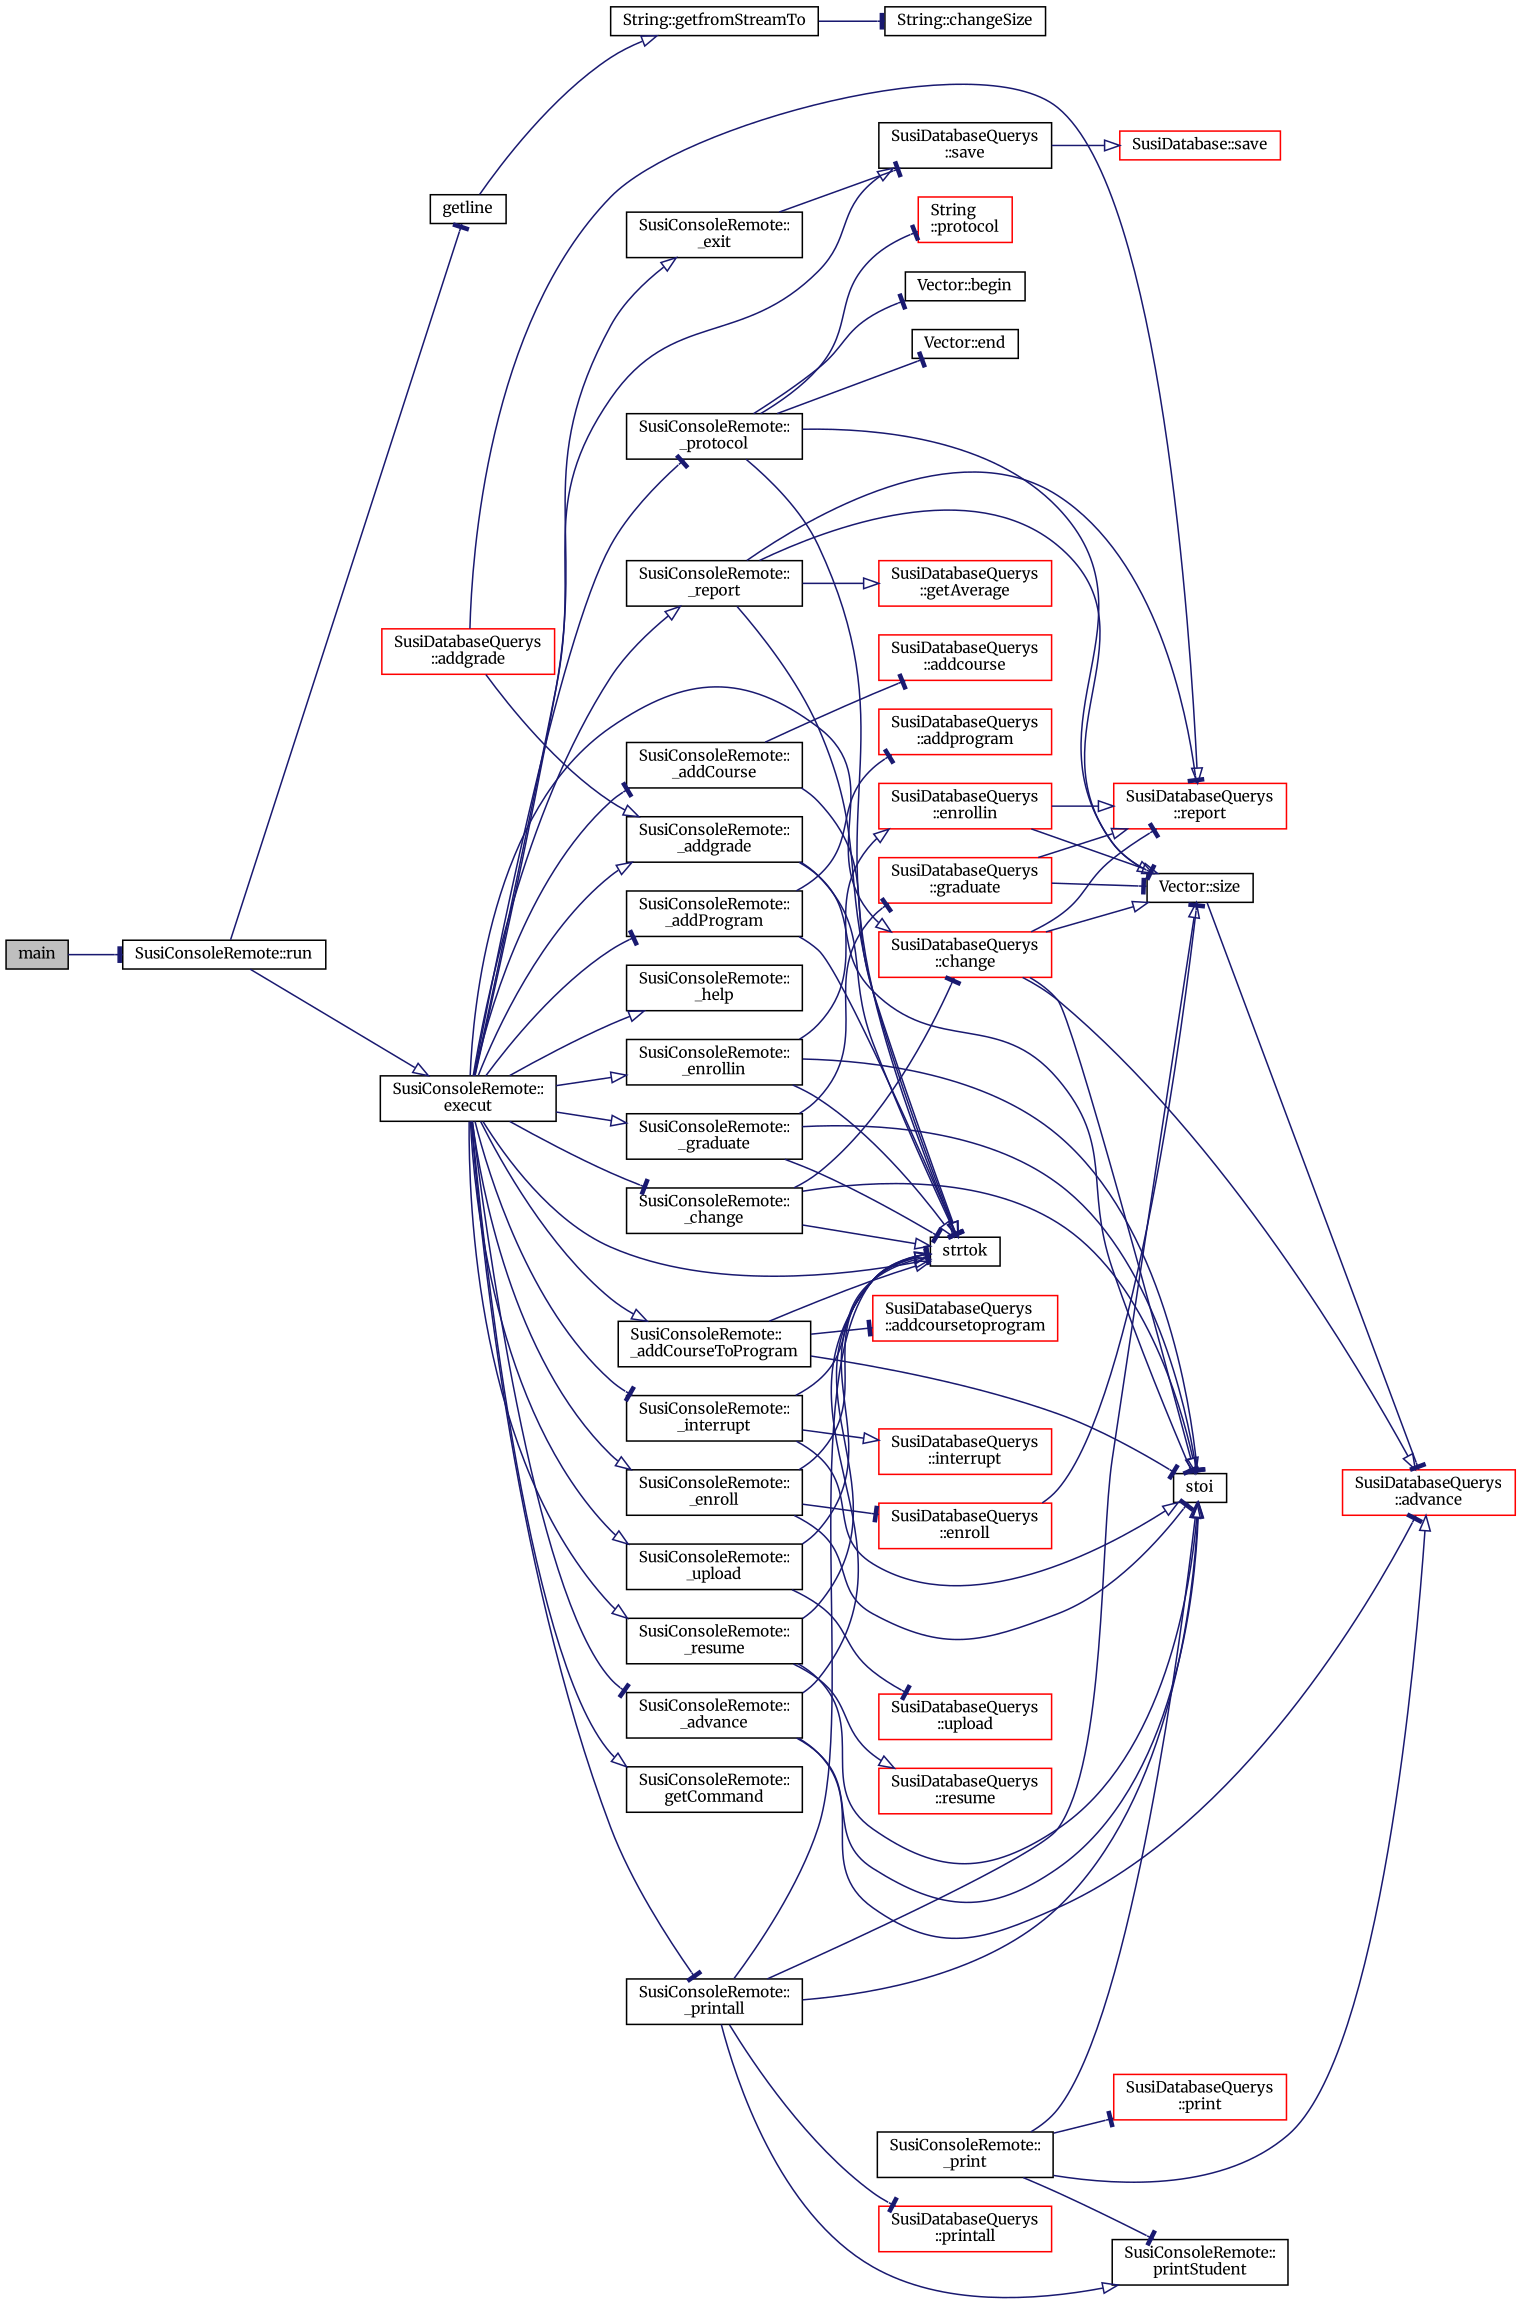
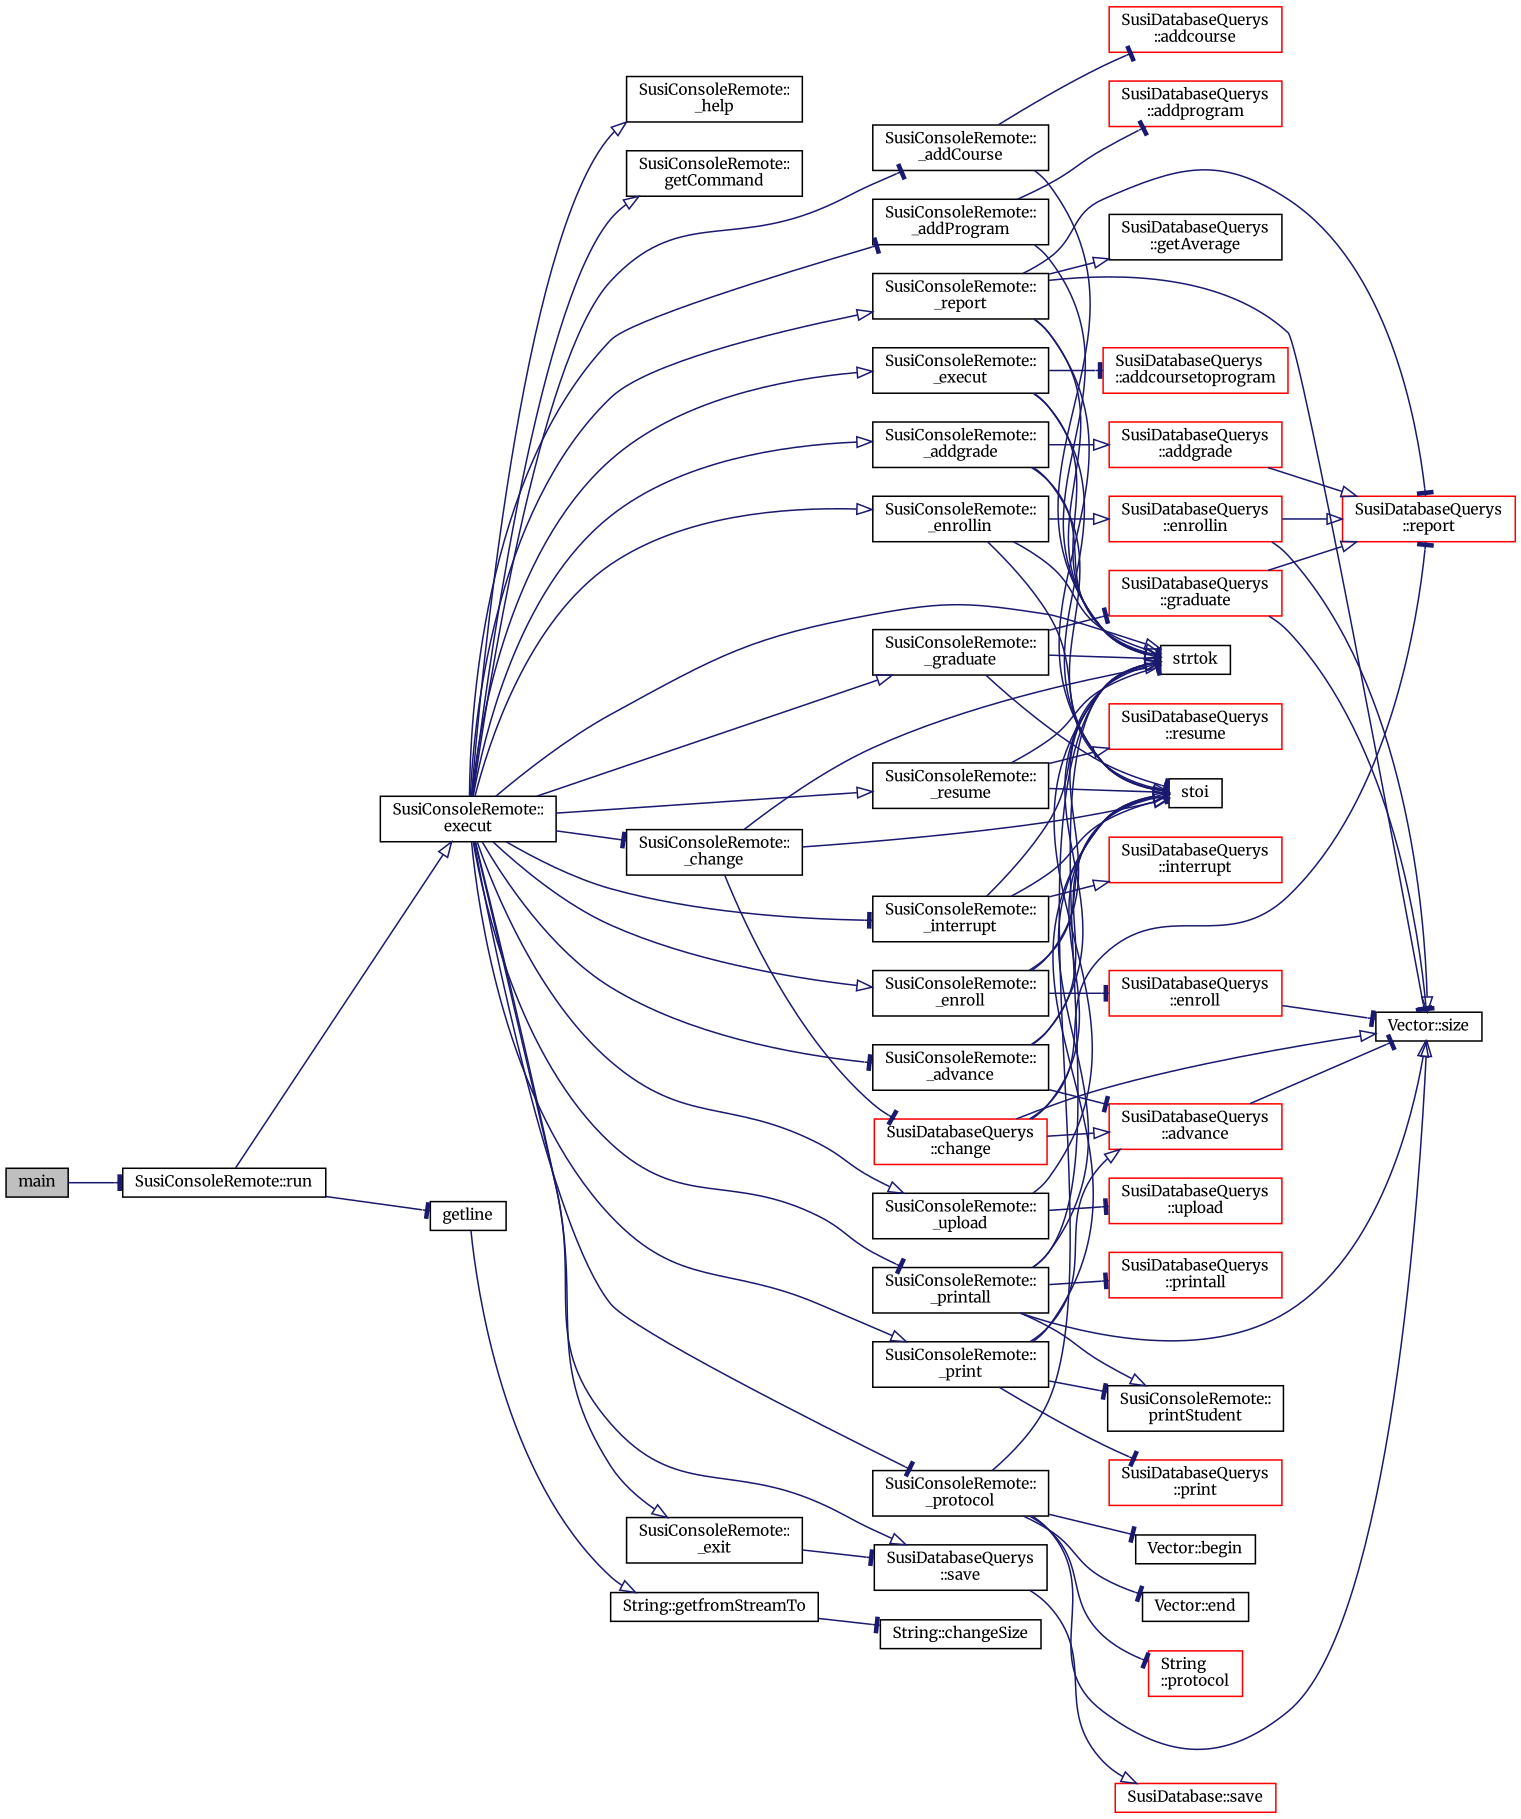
none -> (1088, 463)
(965, 583) -> (1196, 237)
(633, 713) -> (581, 1179)
(556, 756) -> (1071, 445)
(1312, 1183) -> (1318, 1074)
(714, 1344) -> (961, 370)
